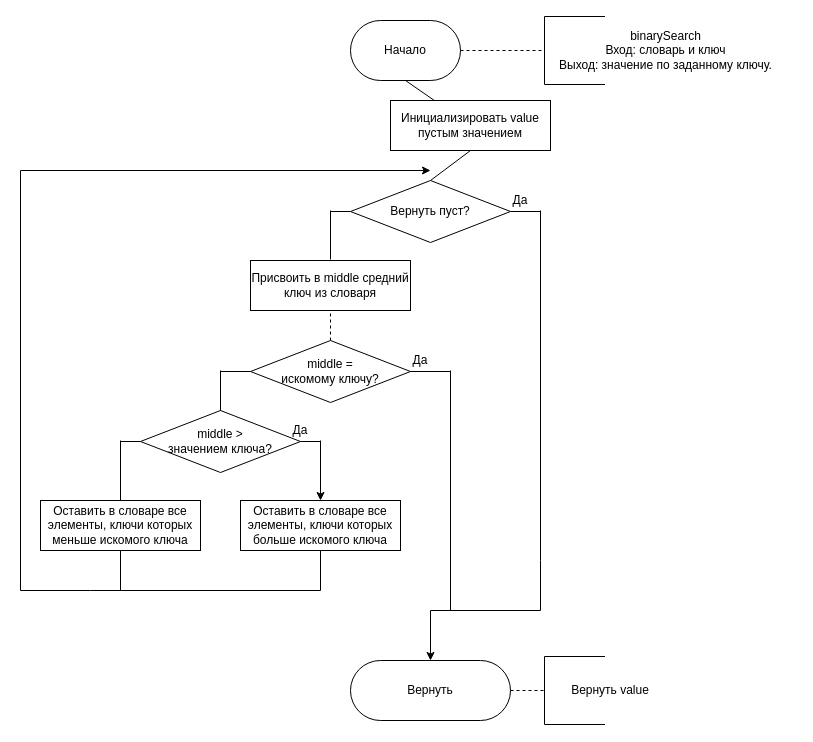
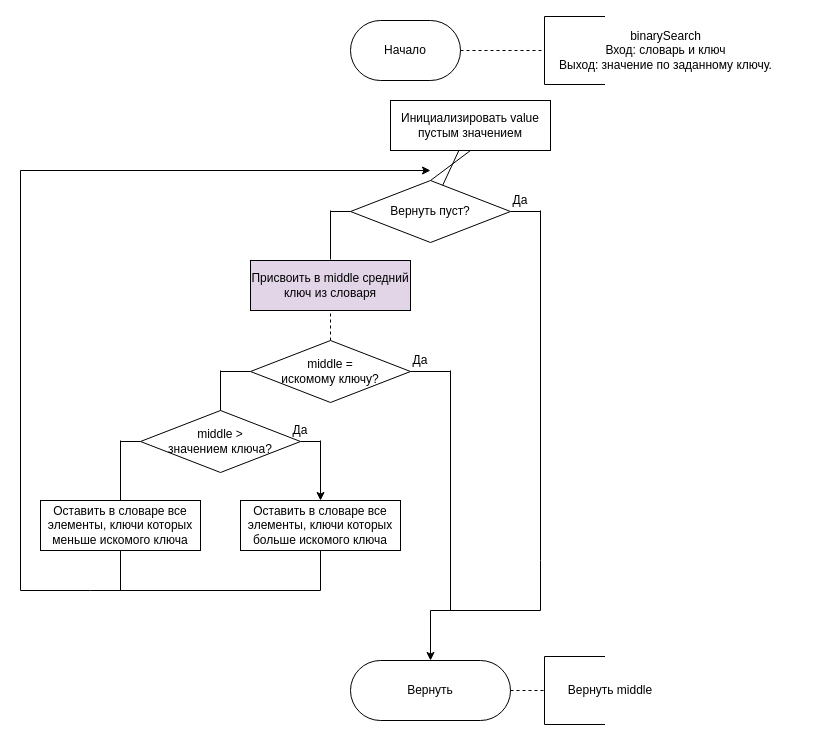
(420, 91) -> (447, 175)
(331, 286) -> (331, 286)
(611, 691) -> (611, 691)
